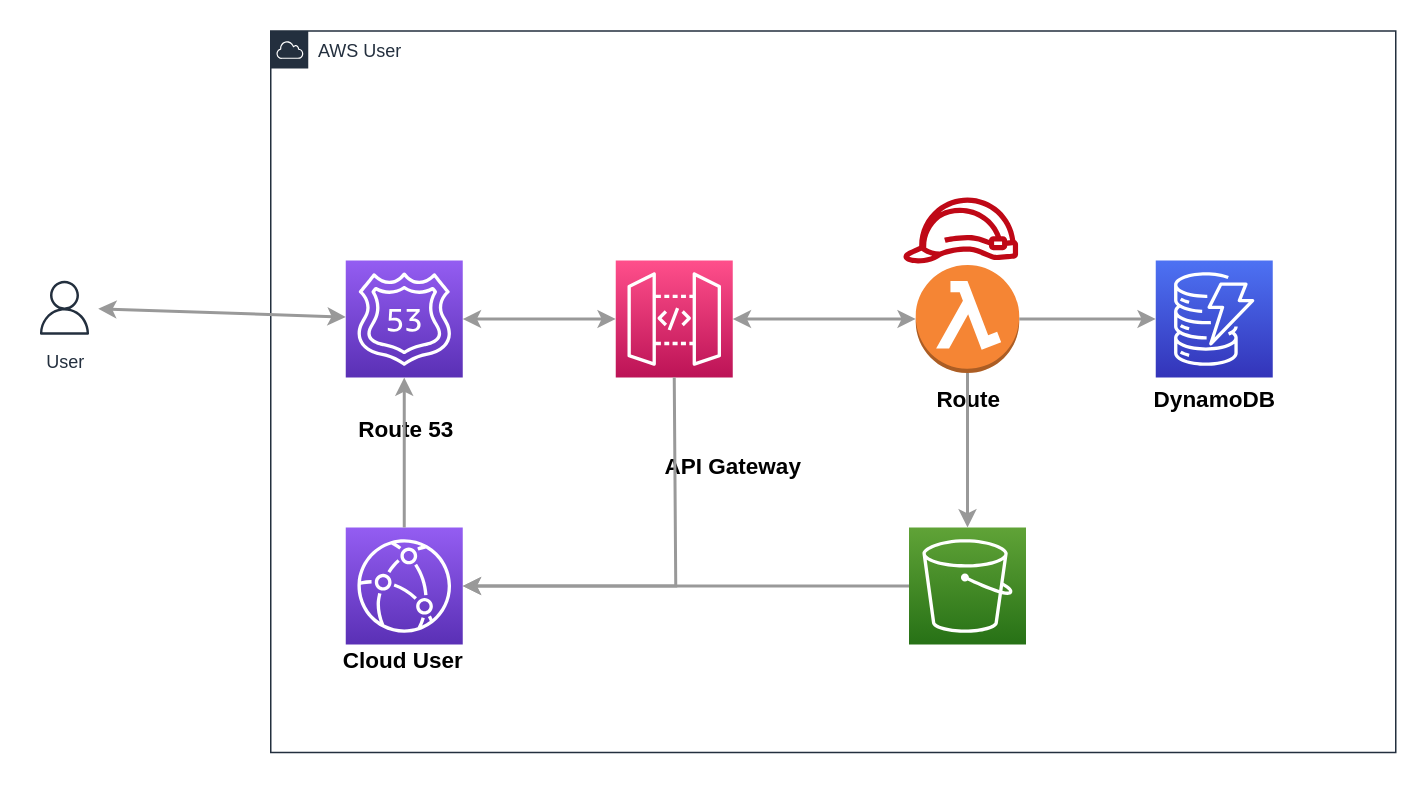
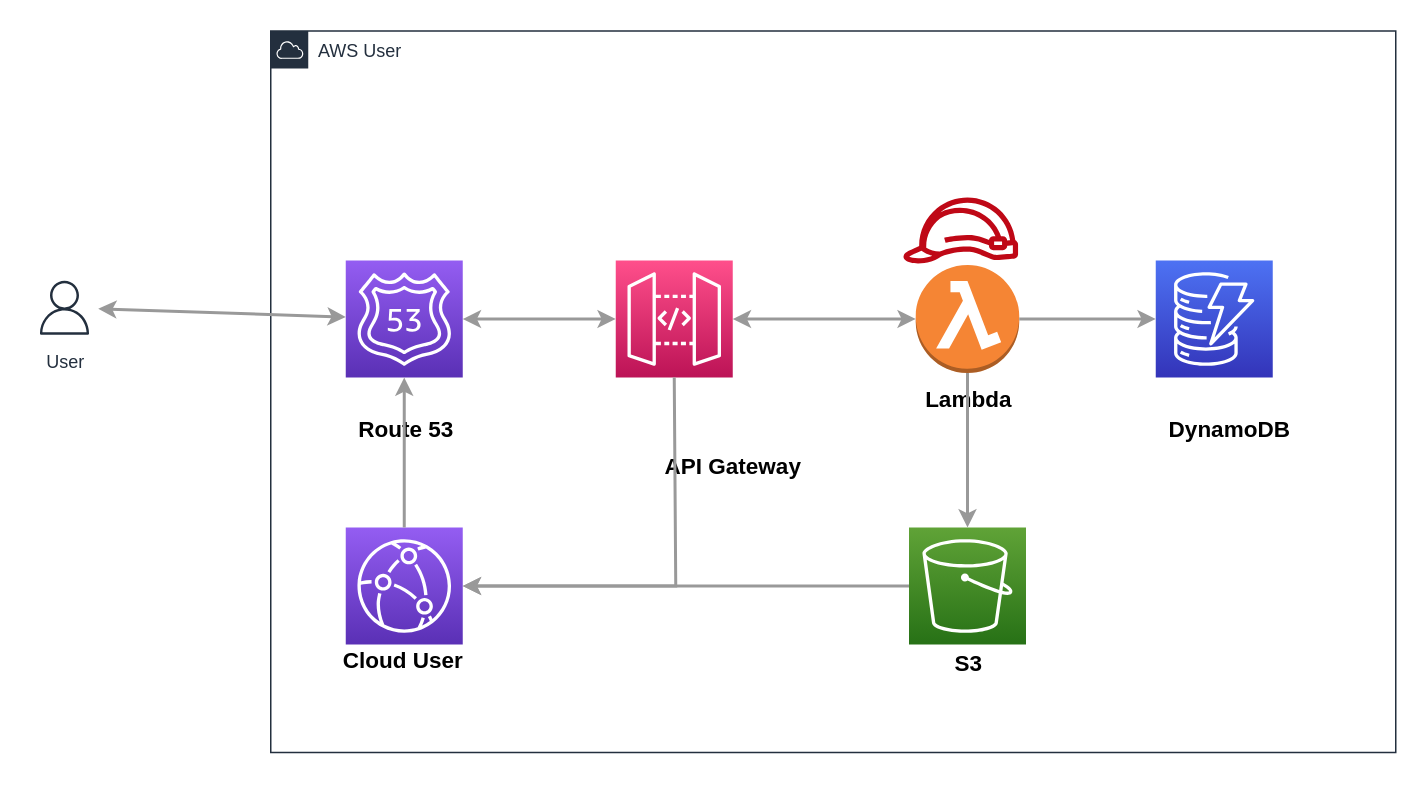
(969, 398) -> (969, 398)
(1214, 398) -> (1229, 428)
none -> (968, 662)
